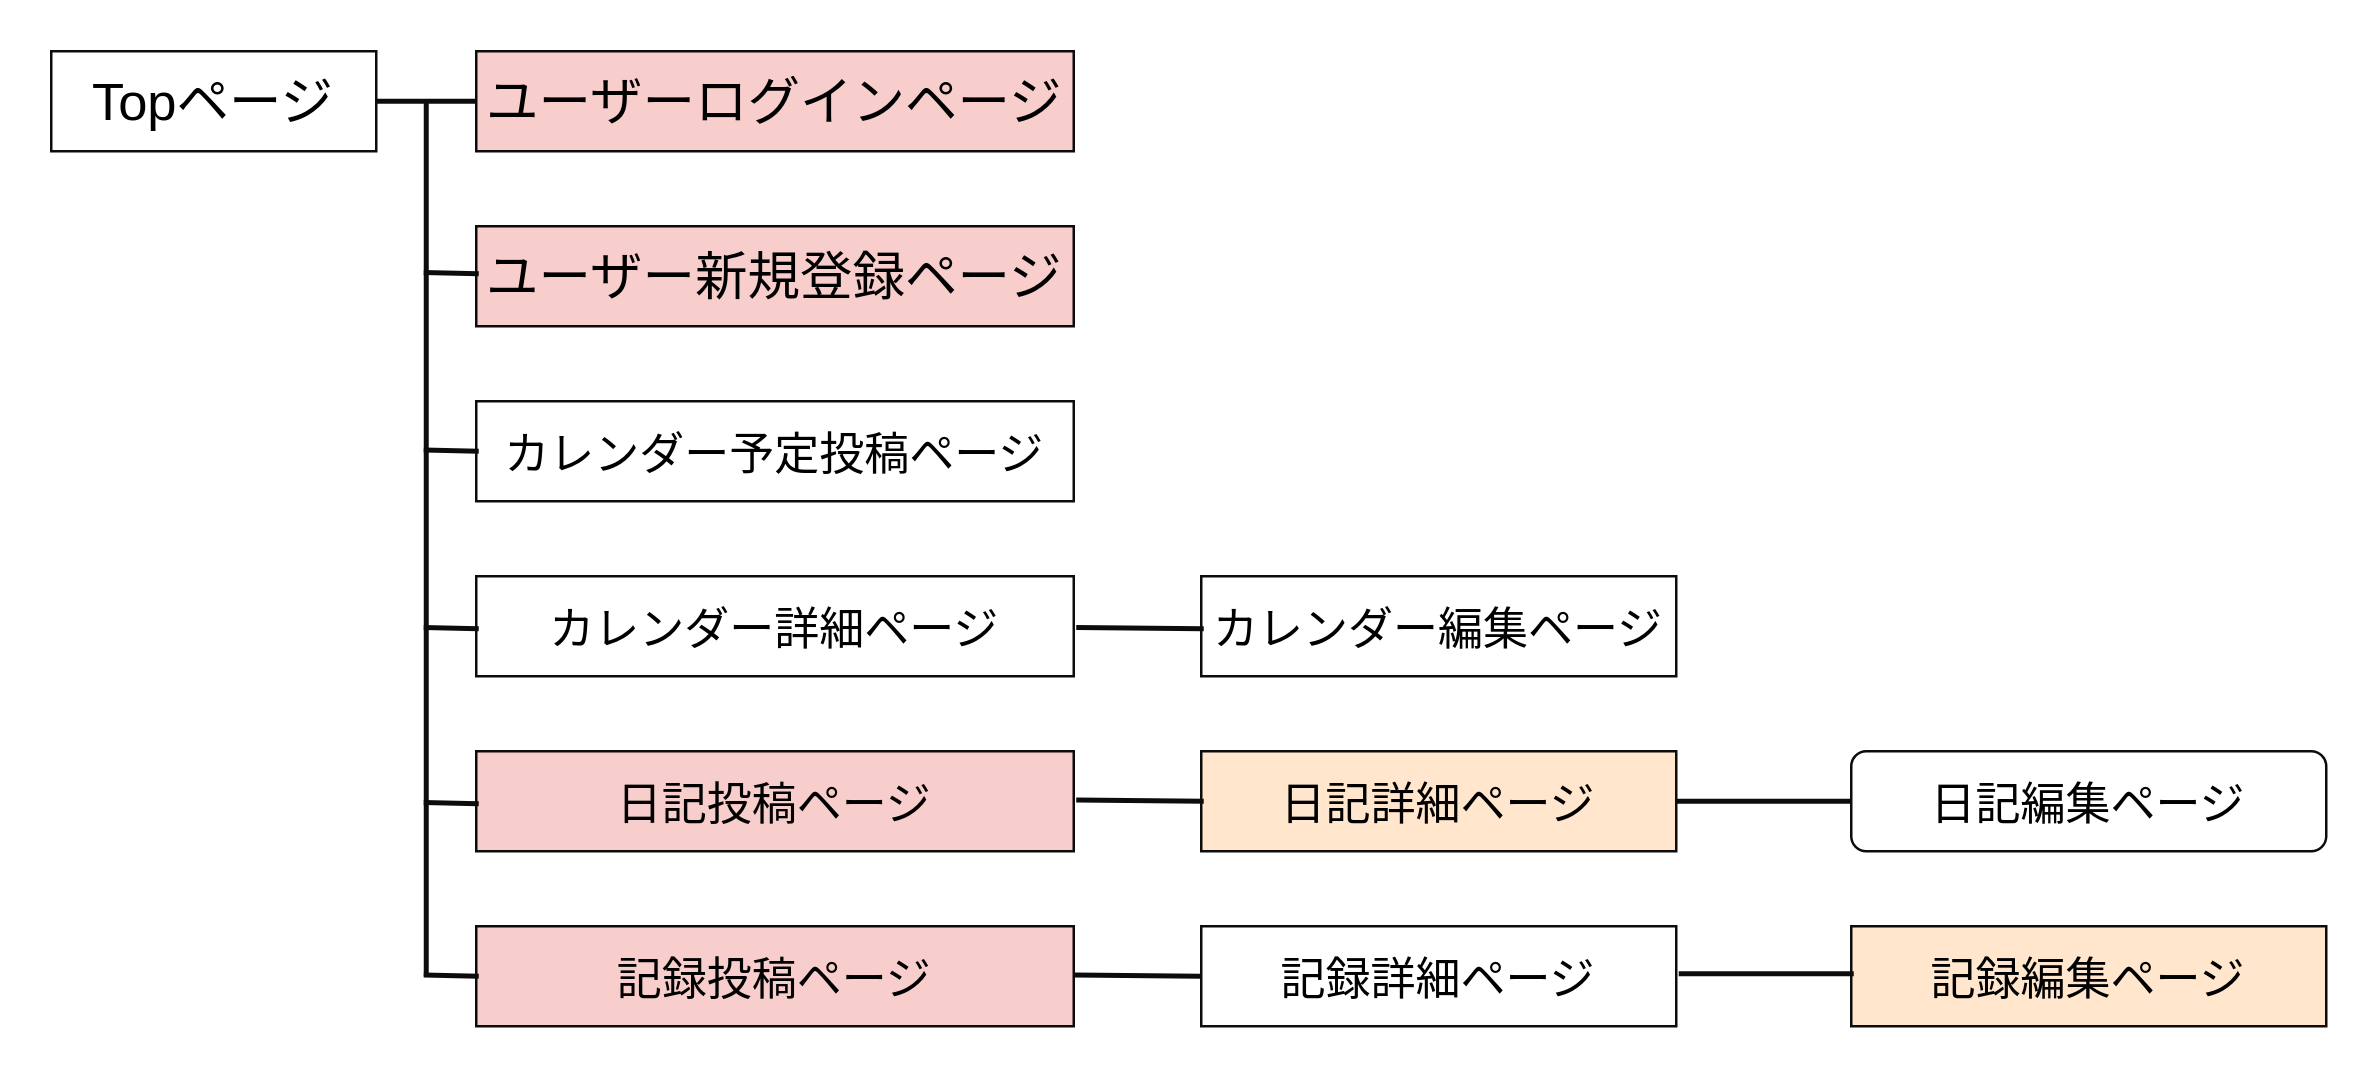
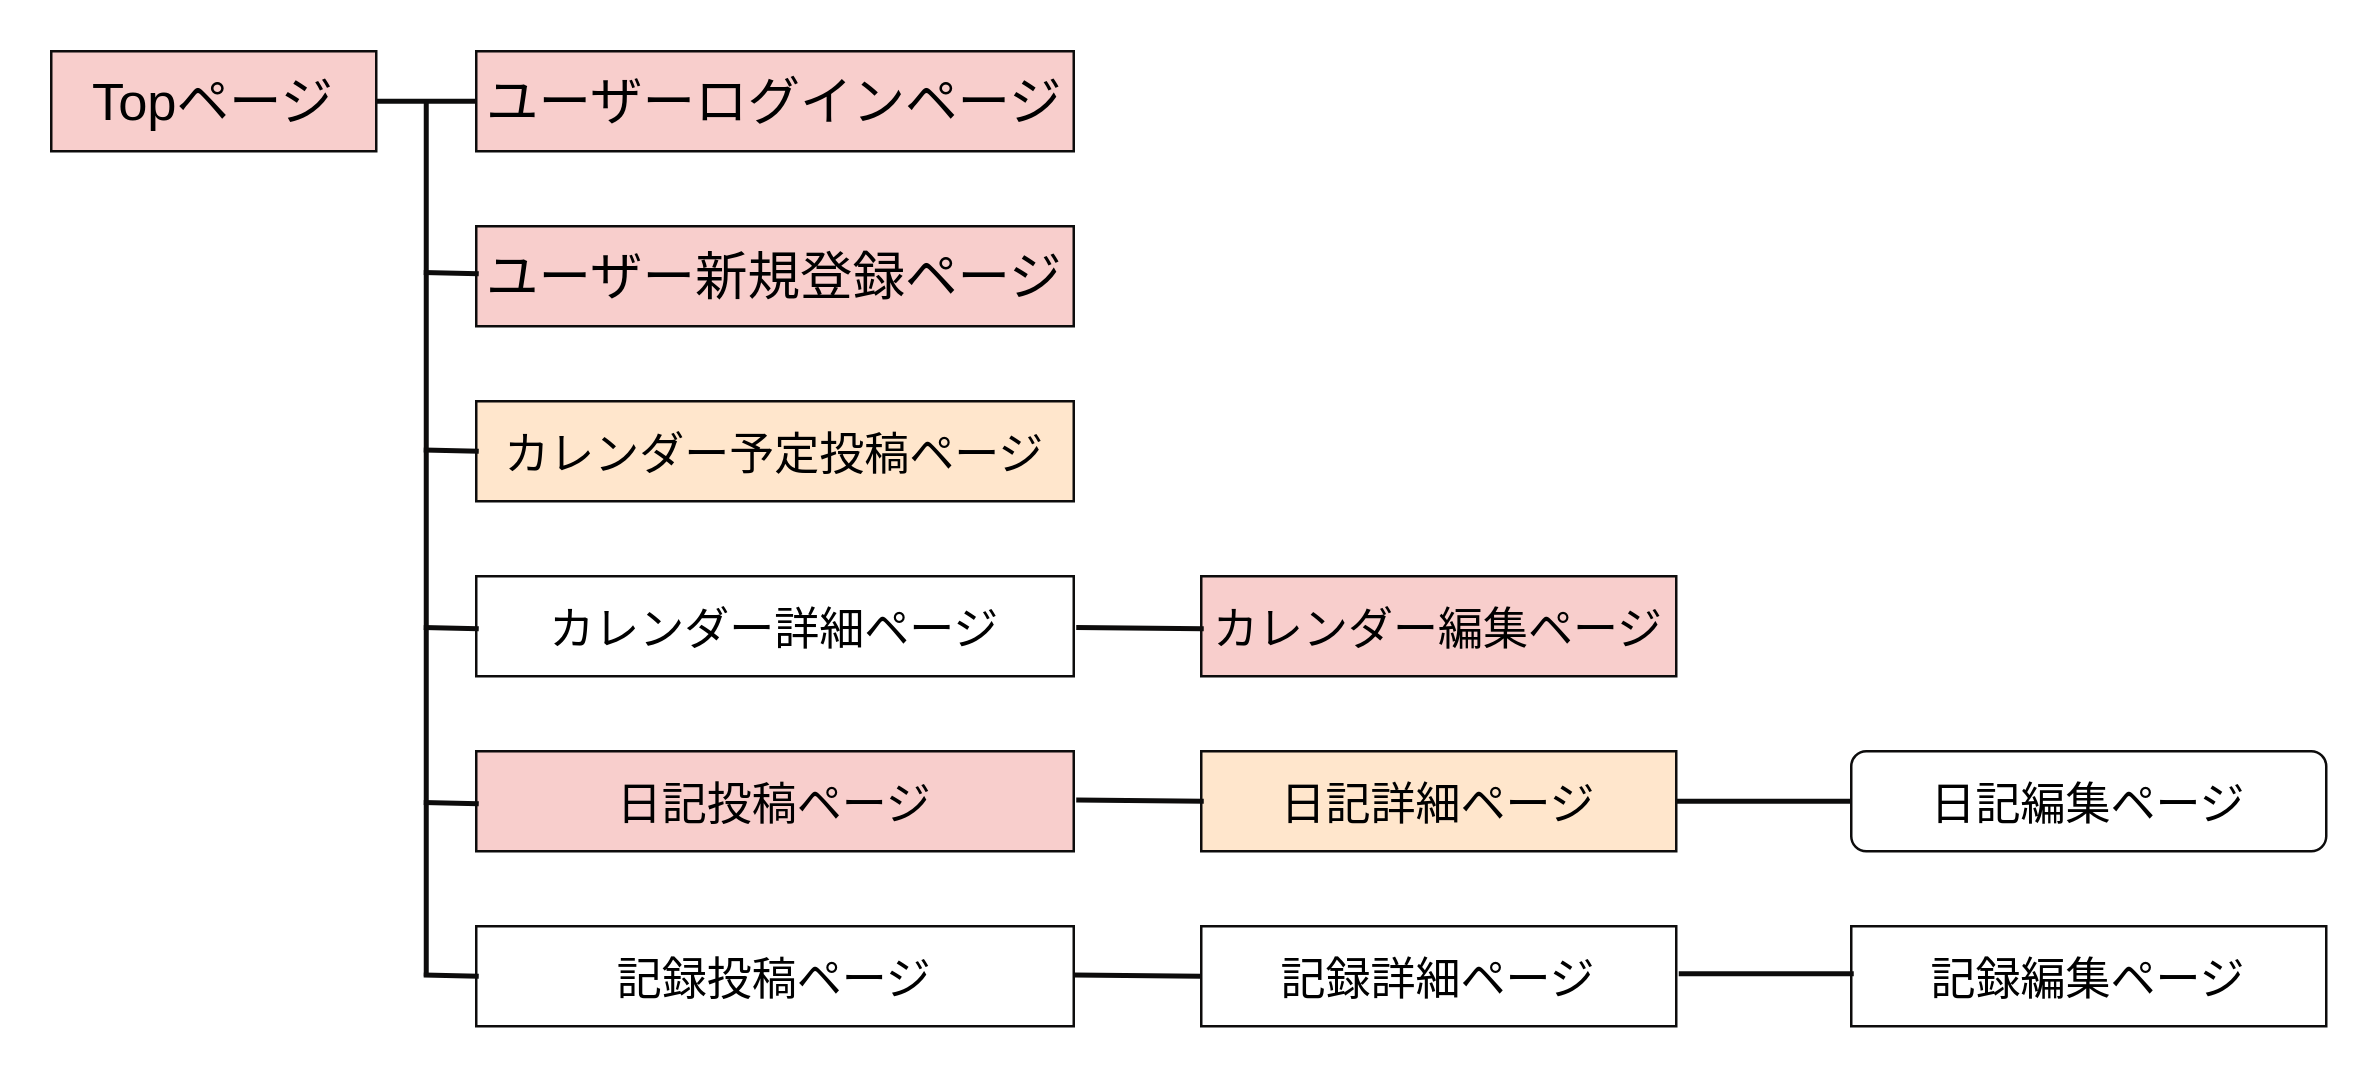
(214, 101) -> (214, 101)
(775, 451) -> (775, 451)
(1439, 626) -> (1439, 626)
(775, 976) -> (775, 976)
(2089, 976) -> (2089, 976)
